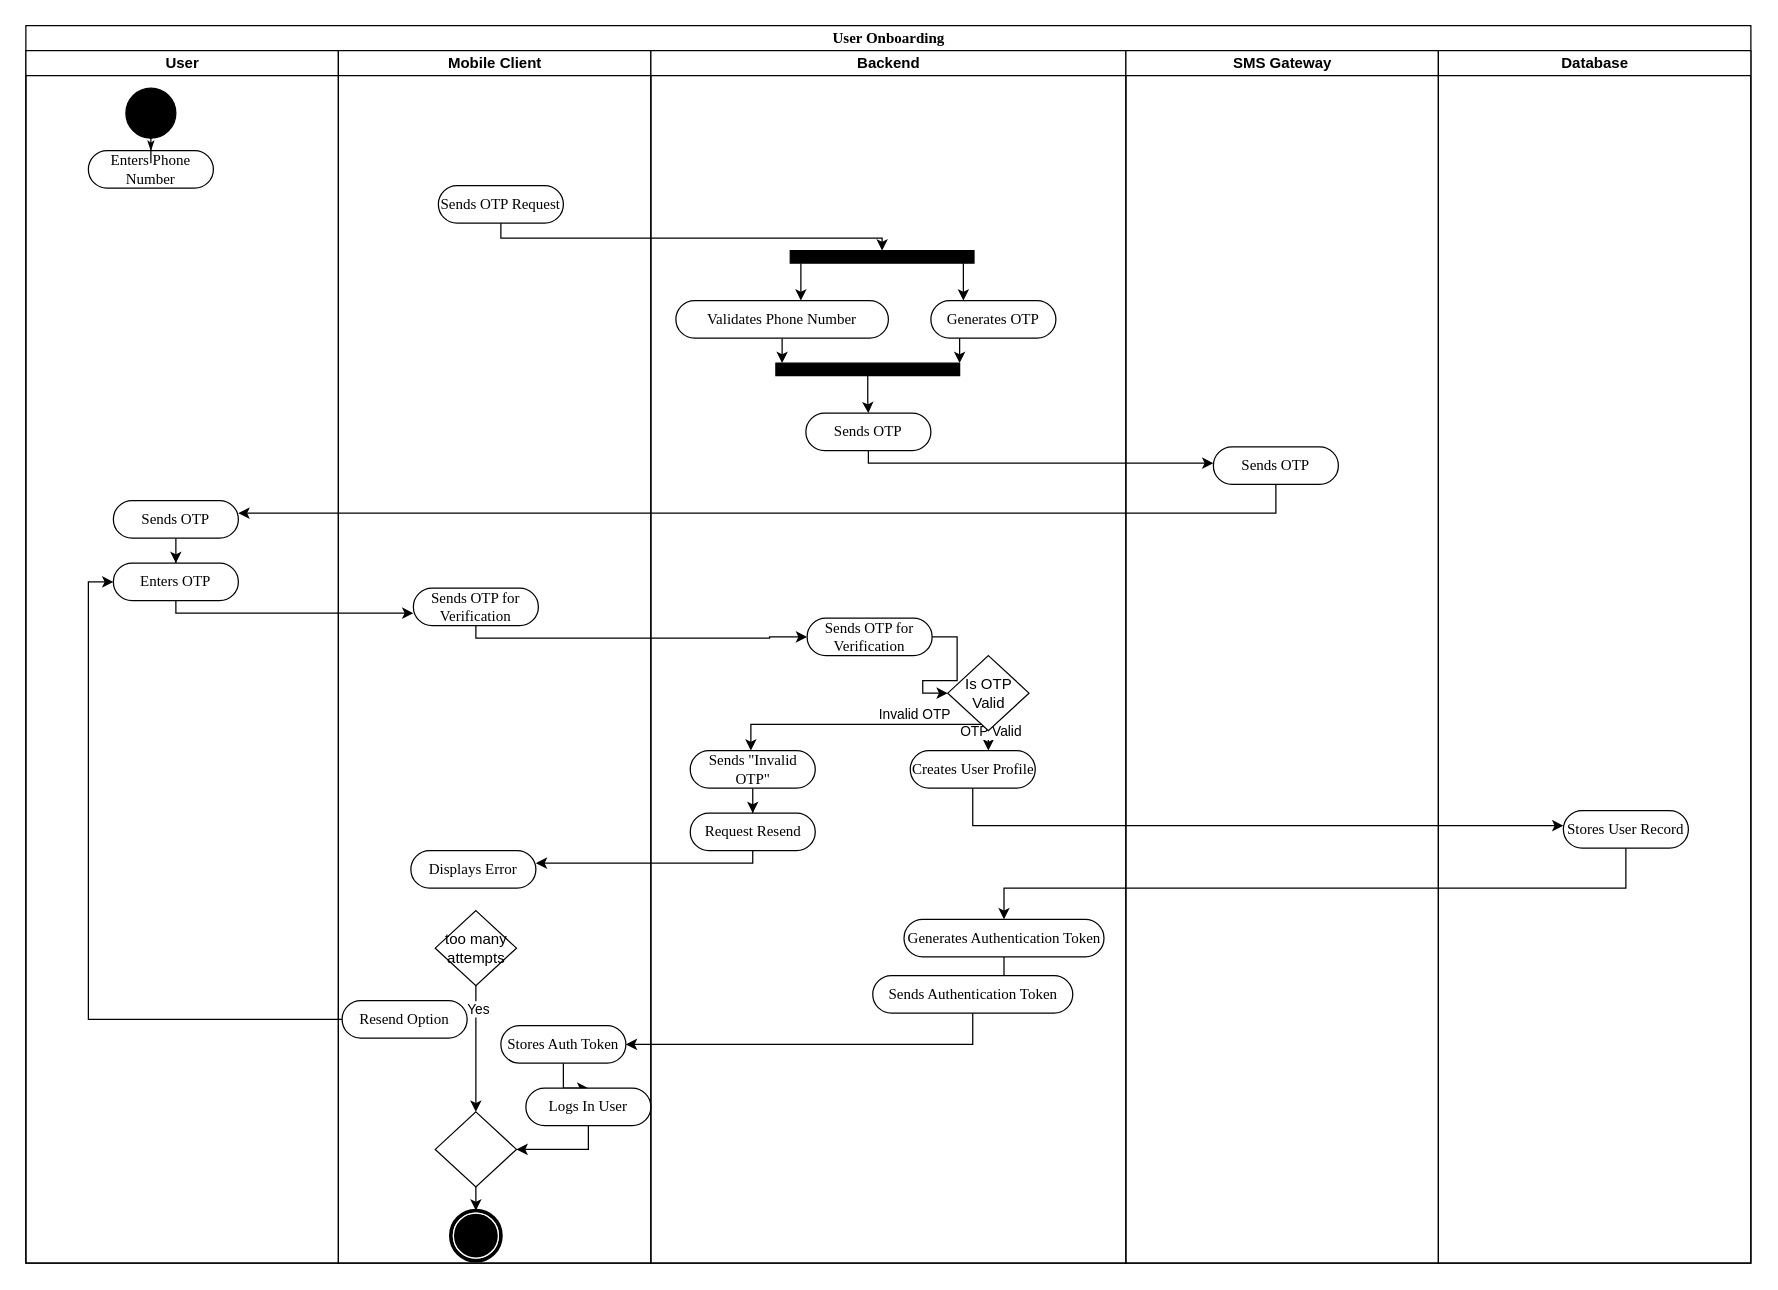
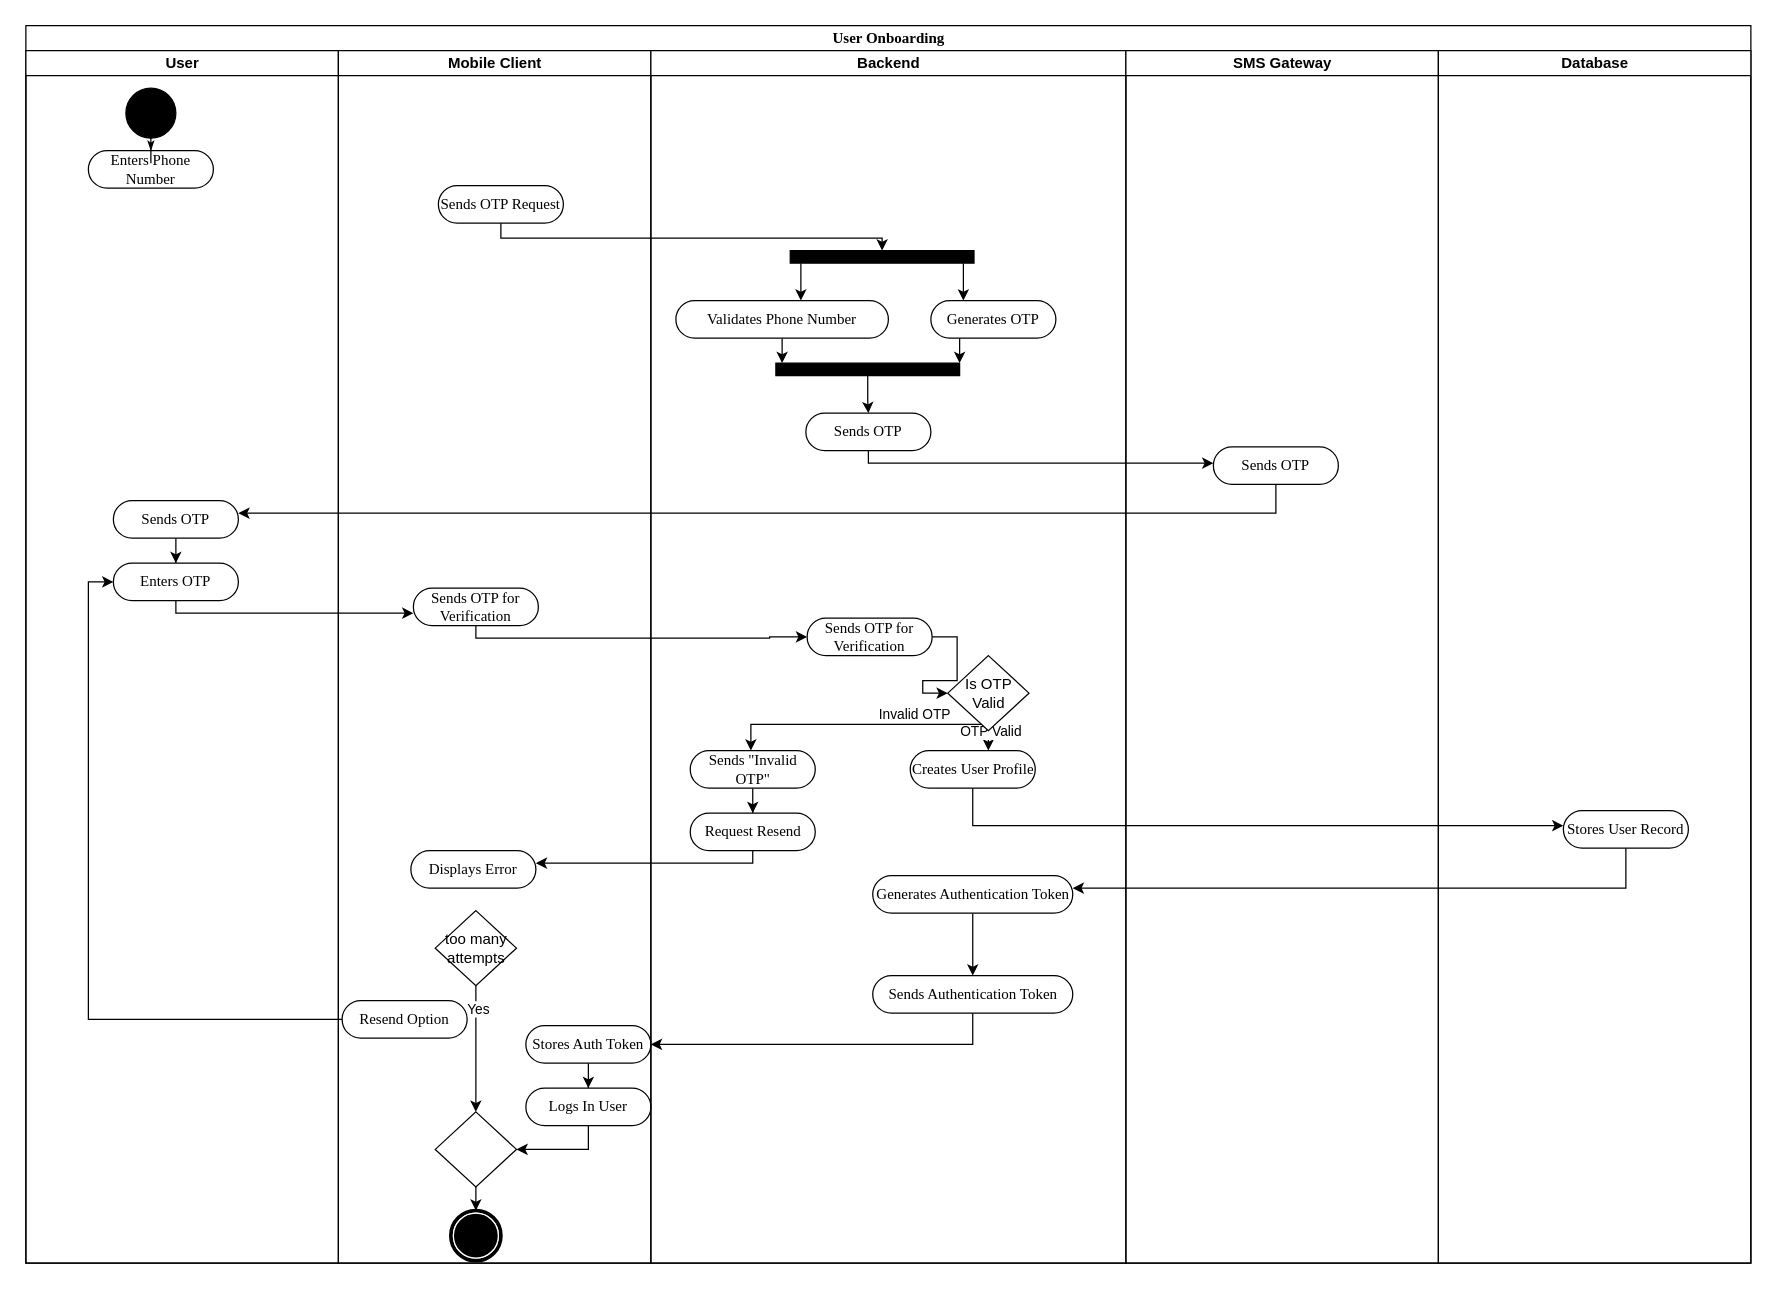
(1004, 938) -> (973, 894)
(563, 1044) -> (588, 1044)
